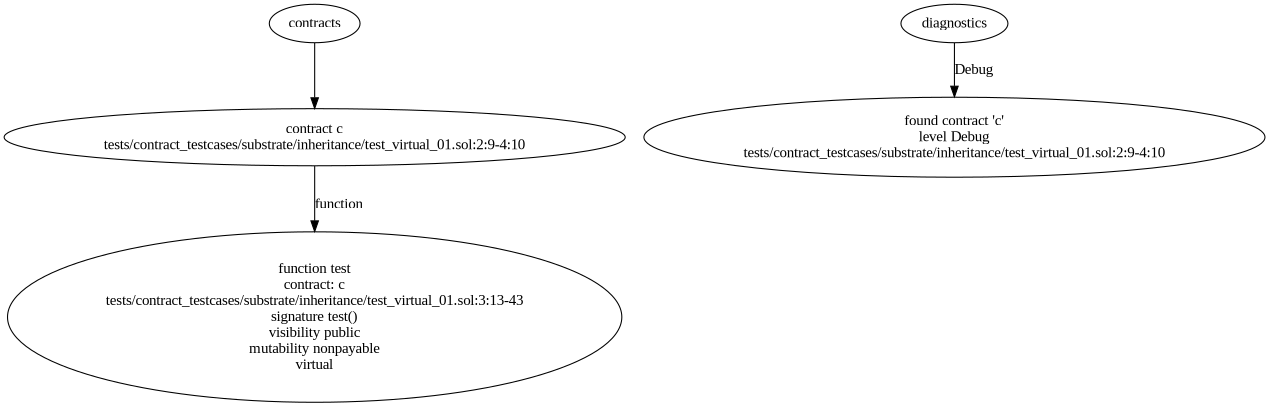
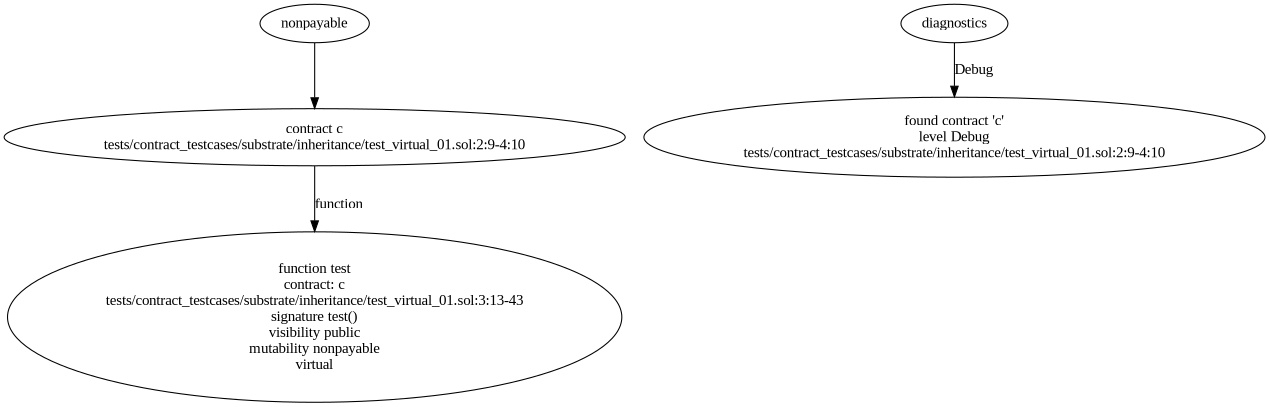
(315, 23) -> (315, 23)
